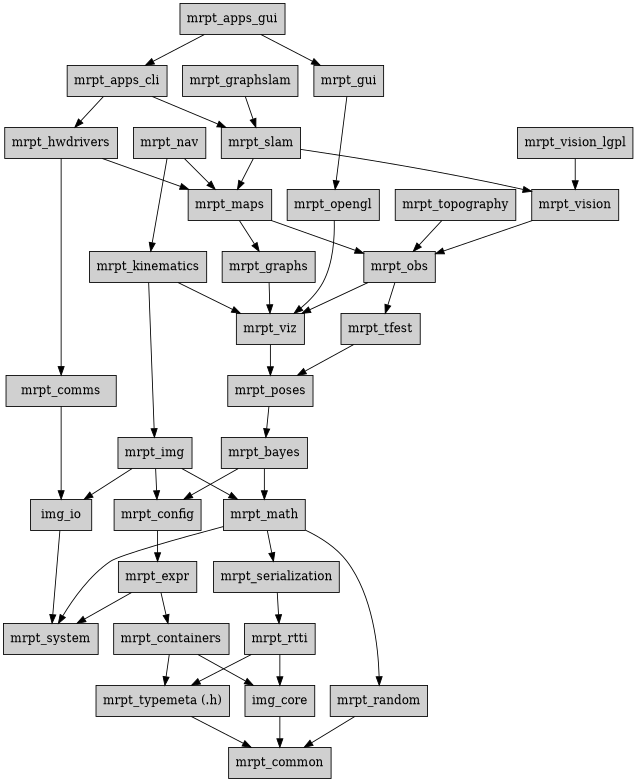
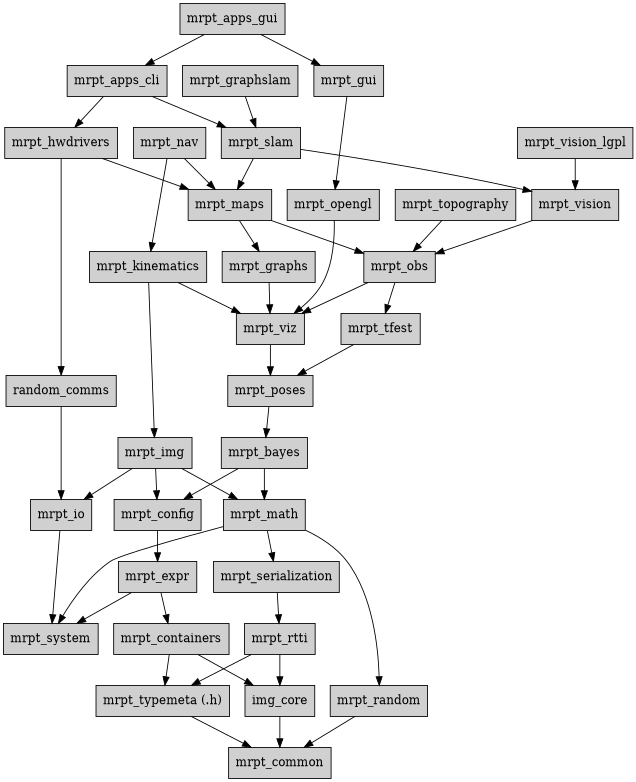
(61, 391) -> (61, 391)
(61, 515) -> (61, 515)
